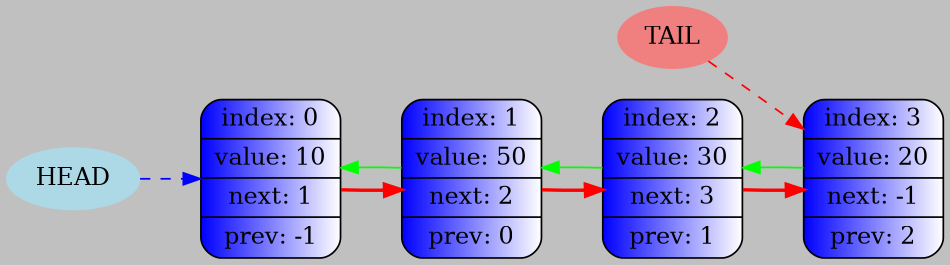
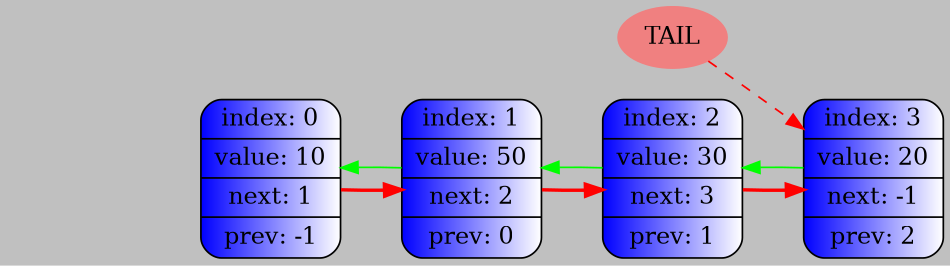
(73, 179) -> none
